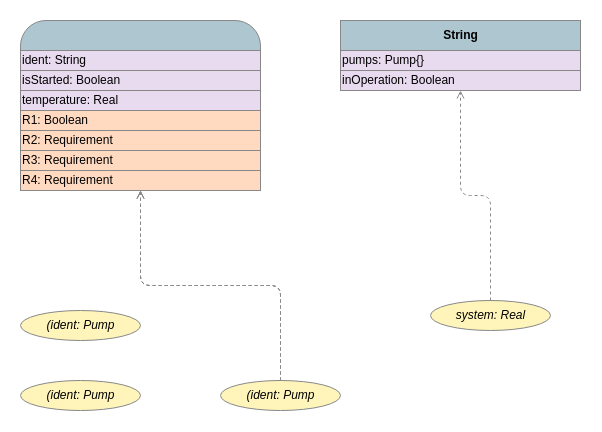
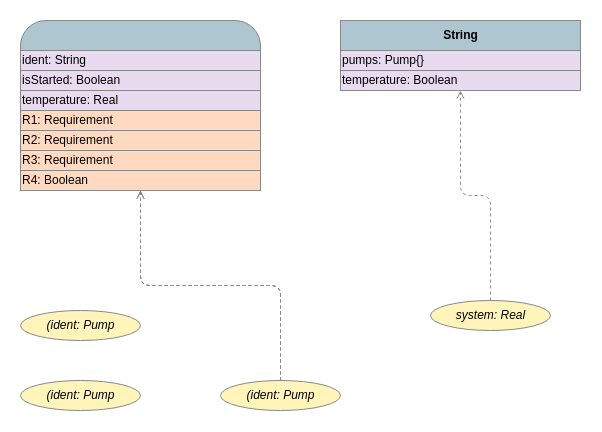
(402, 81) -> (405, 81)
(55, 121) -> (68, 121)
(68, 181) -> (55, 181)
